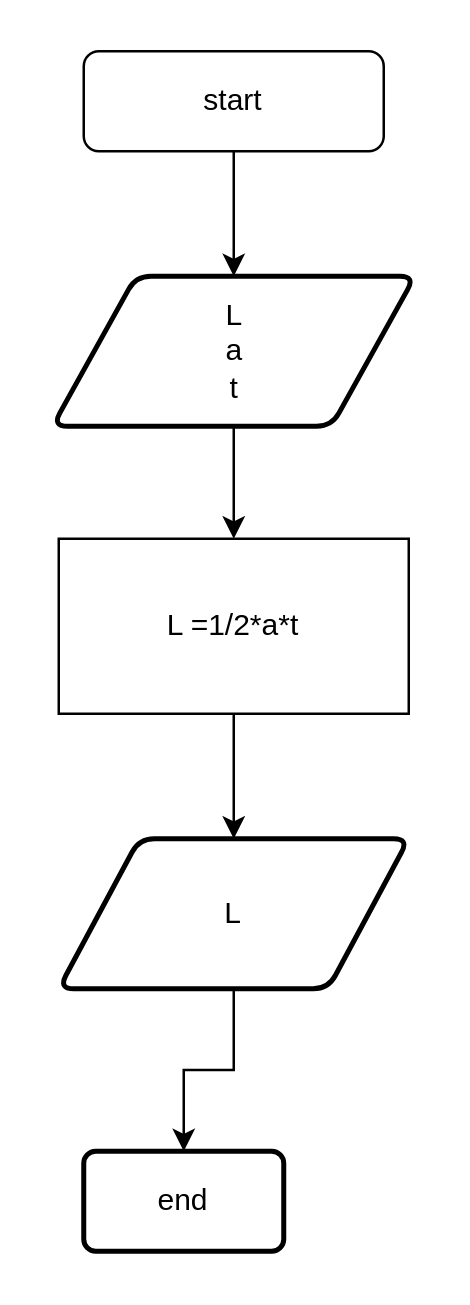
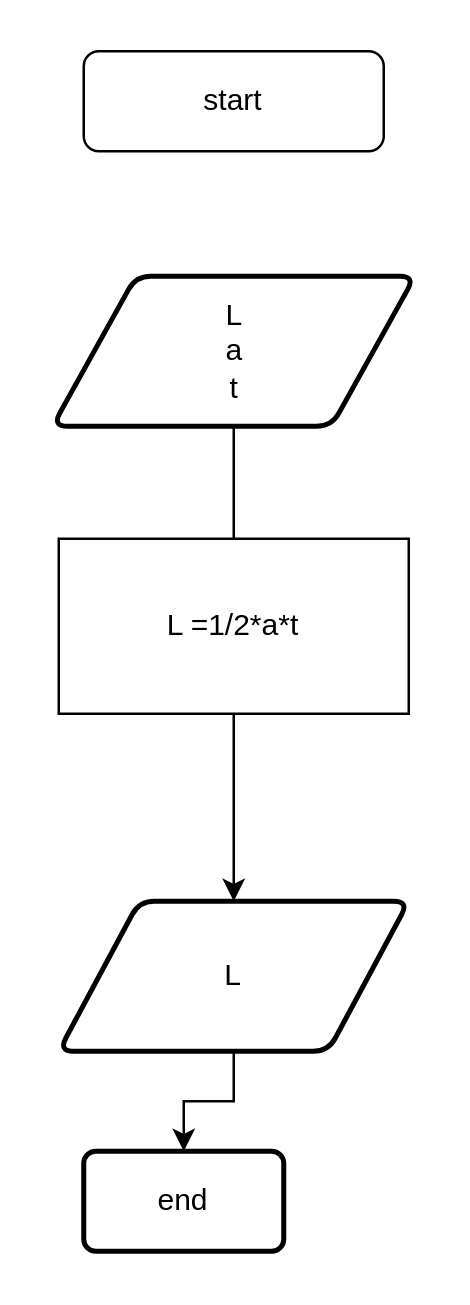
(234, 205) -> none
(234, 520) -> (234, 527)
(234, 914) -> (234, 976)
